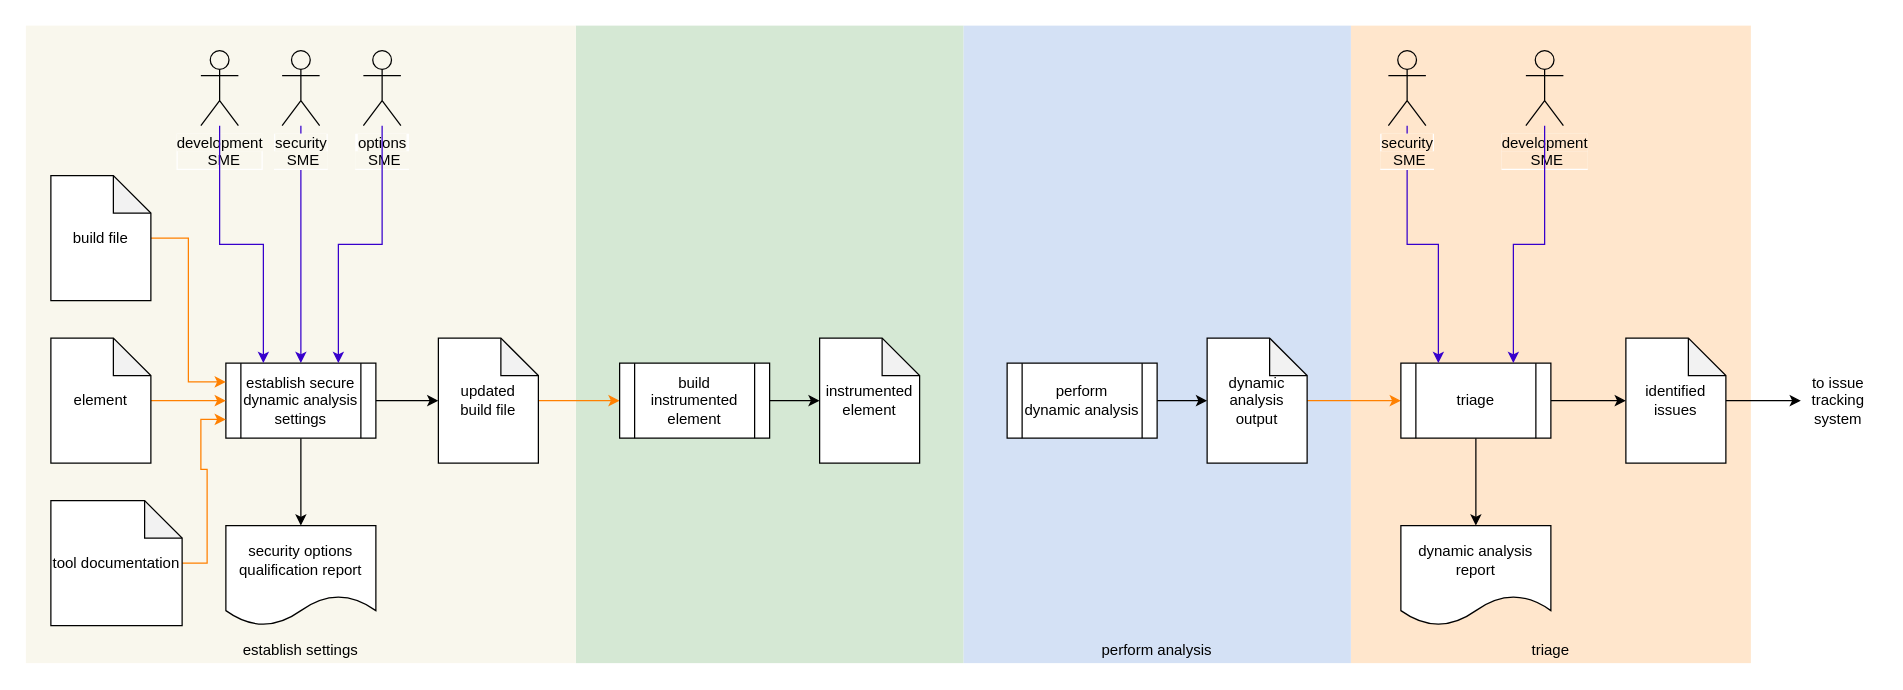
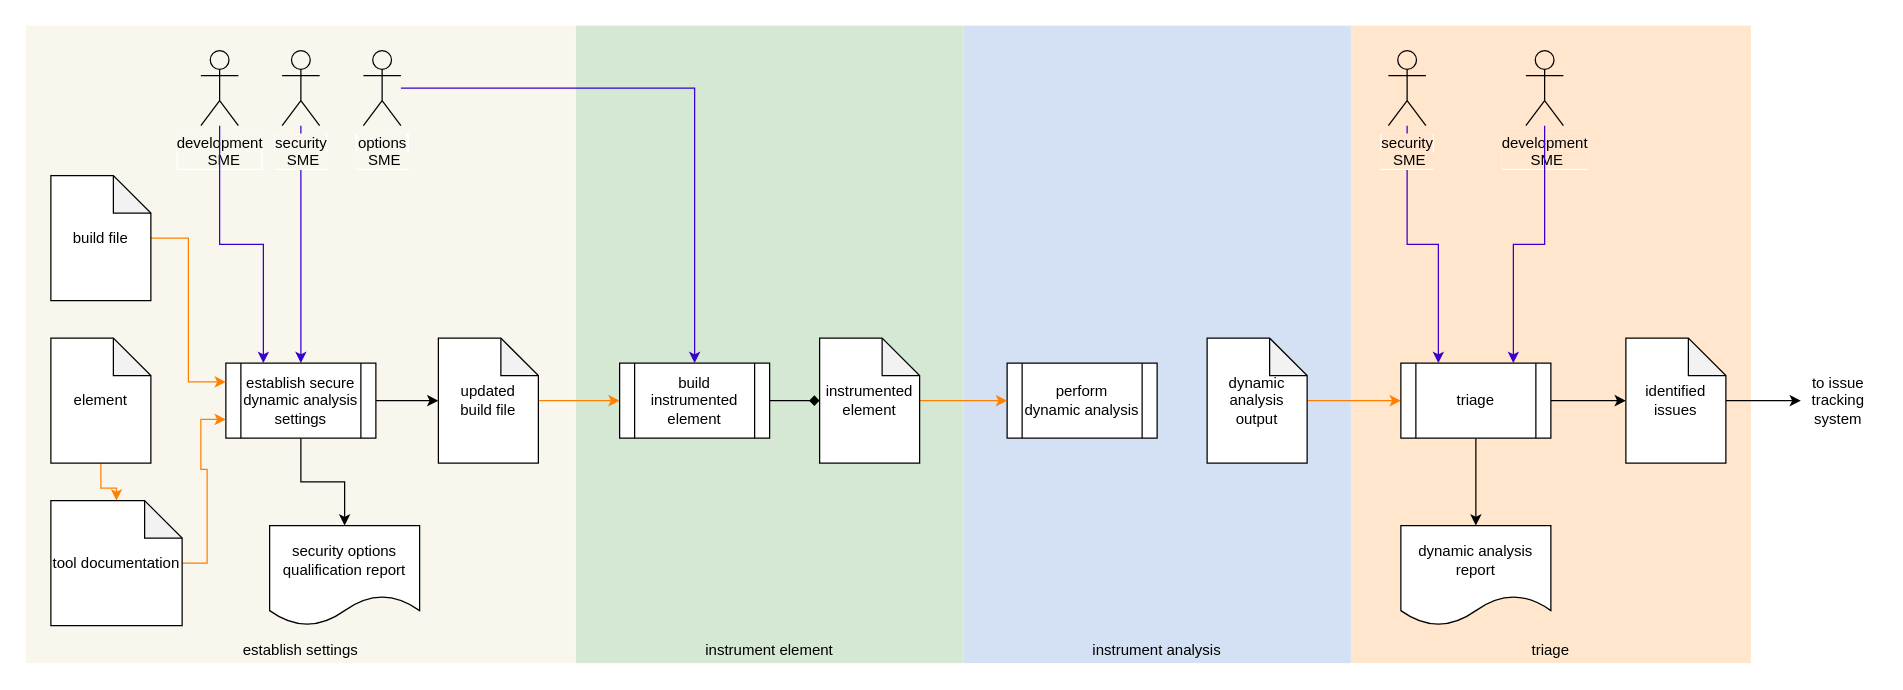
(365, 244) -> (681, 88)
(184, 401) -> (101, 485)
(809, 401) -> (809, 401)
none -> (959, 401)
(1178, 401) -> none
(301, 576) -> (344, 576)
none -> (769, 651)
(1157, 651) -> (1157, 651)
